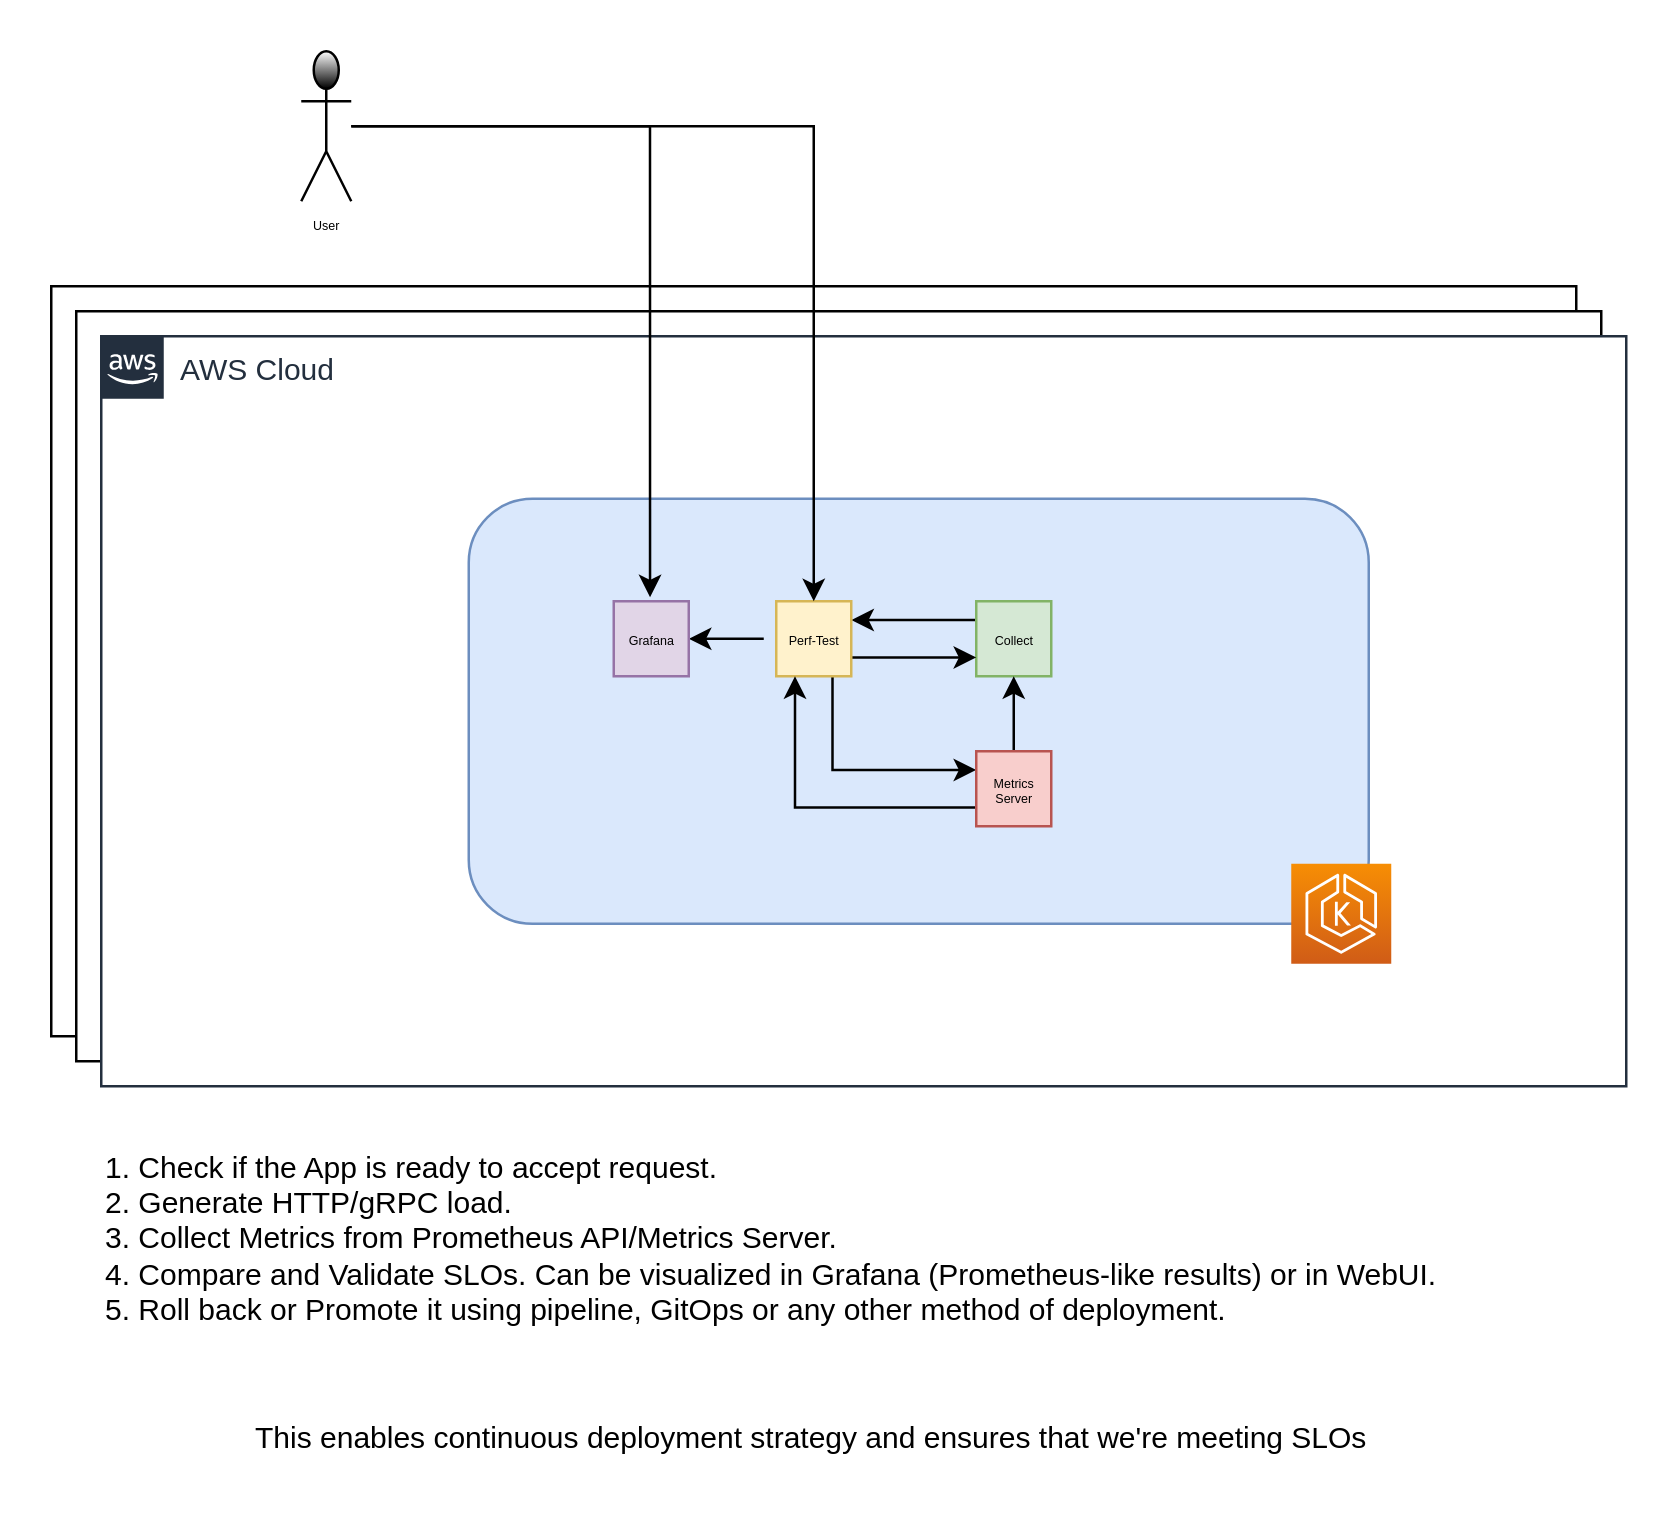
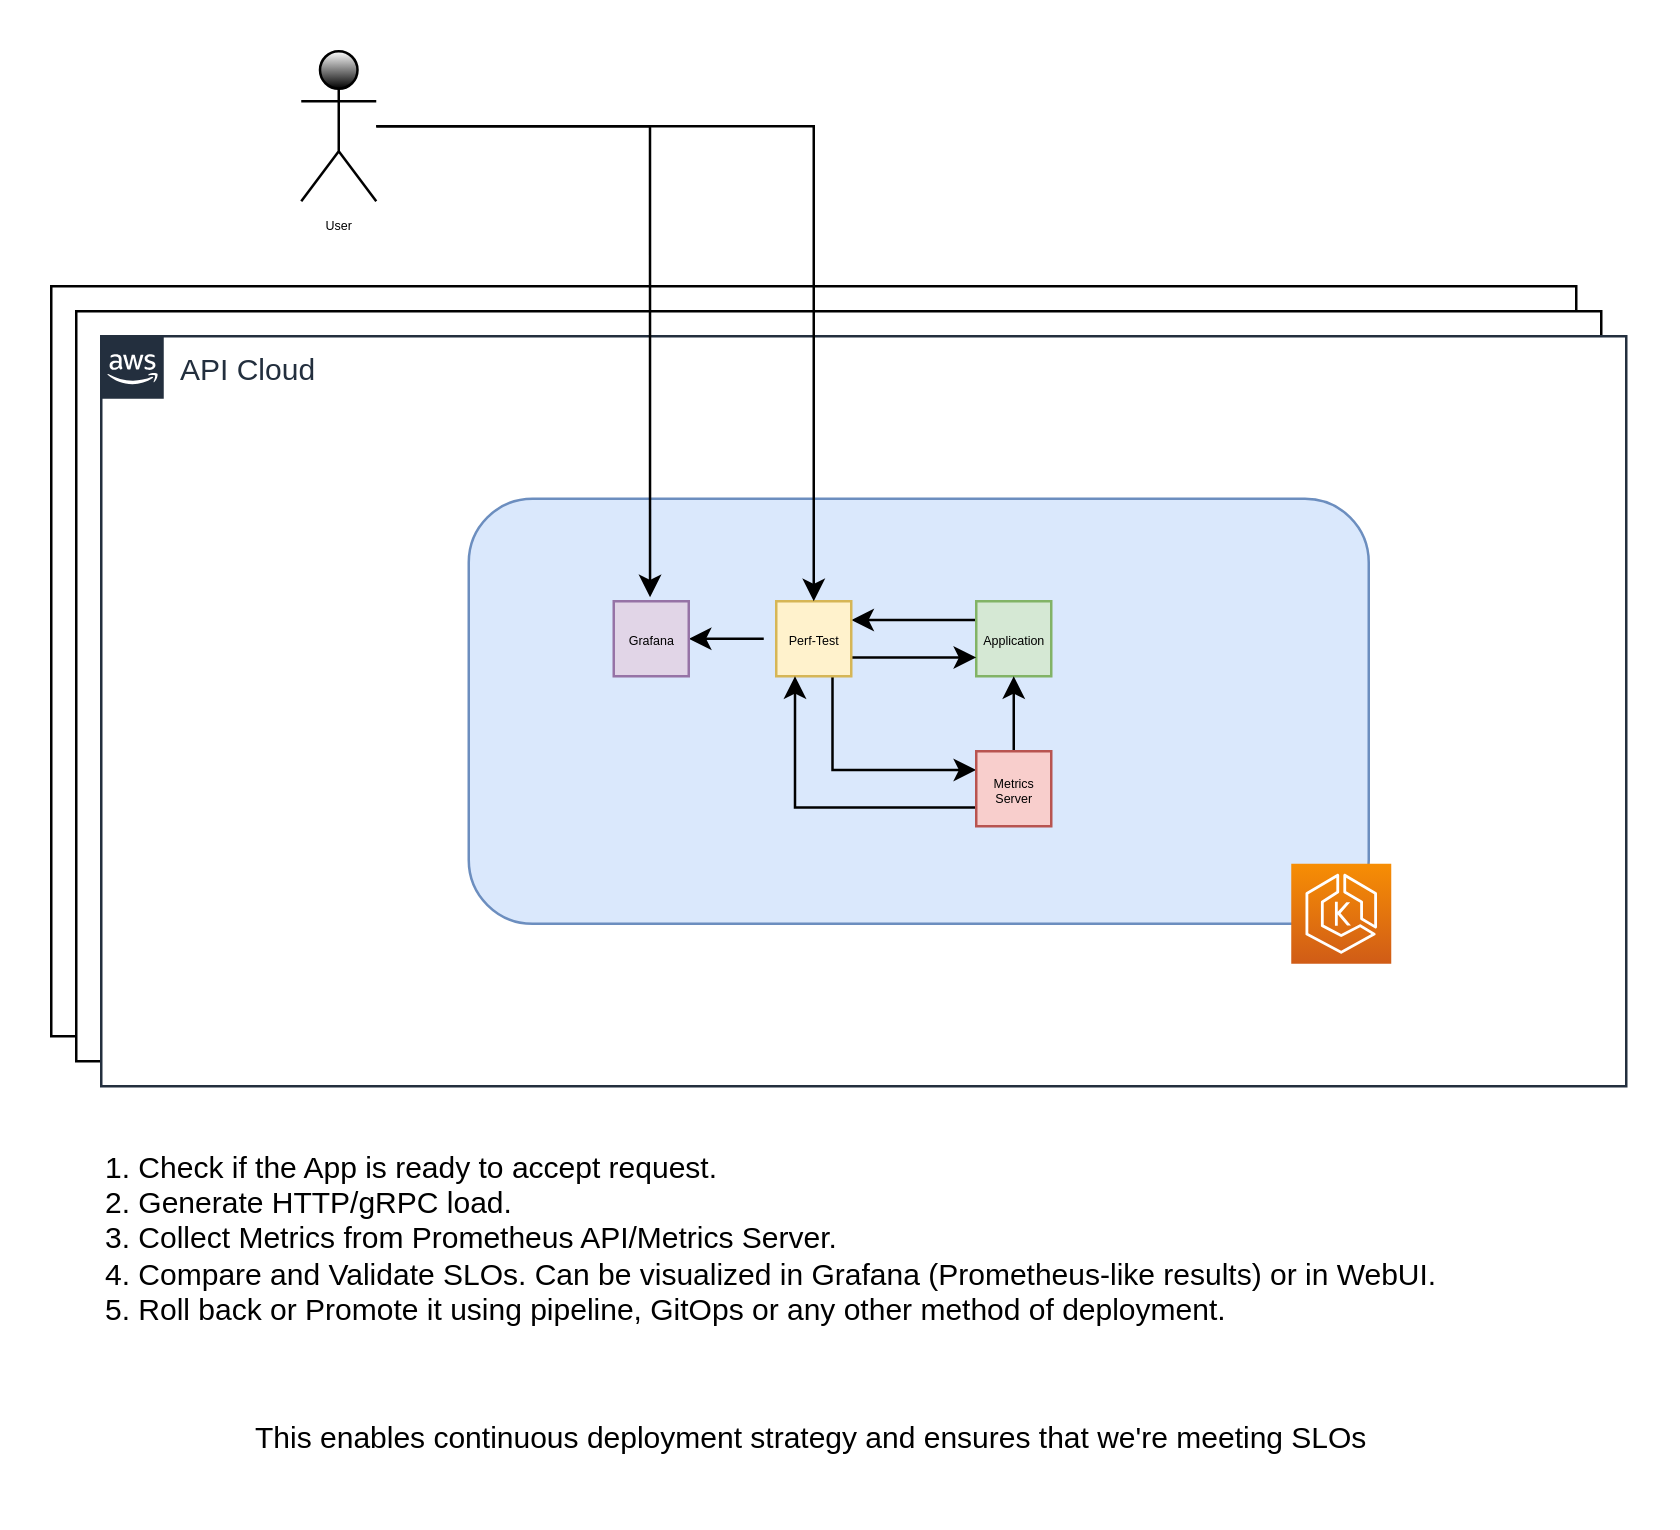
(326, 126) -> (339, 126)
(249, 372) -> (249, 372)
(1015, 639) -> (1015, 639)
